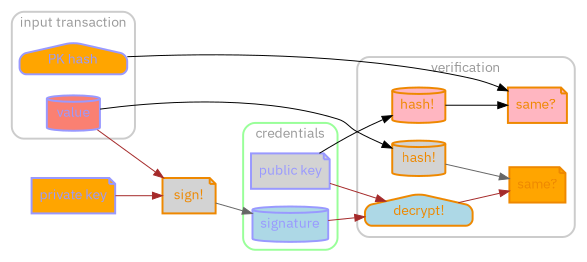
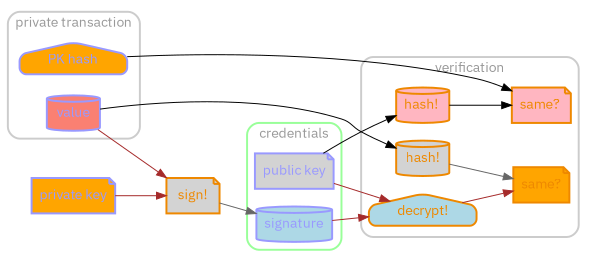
(73, 23) -> (74, 23)
